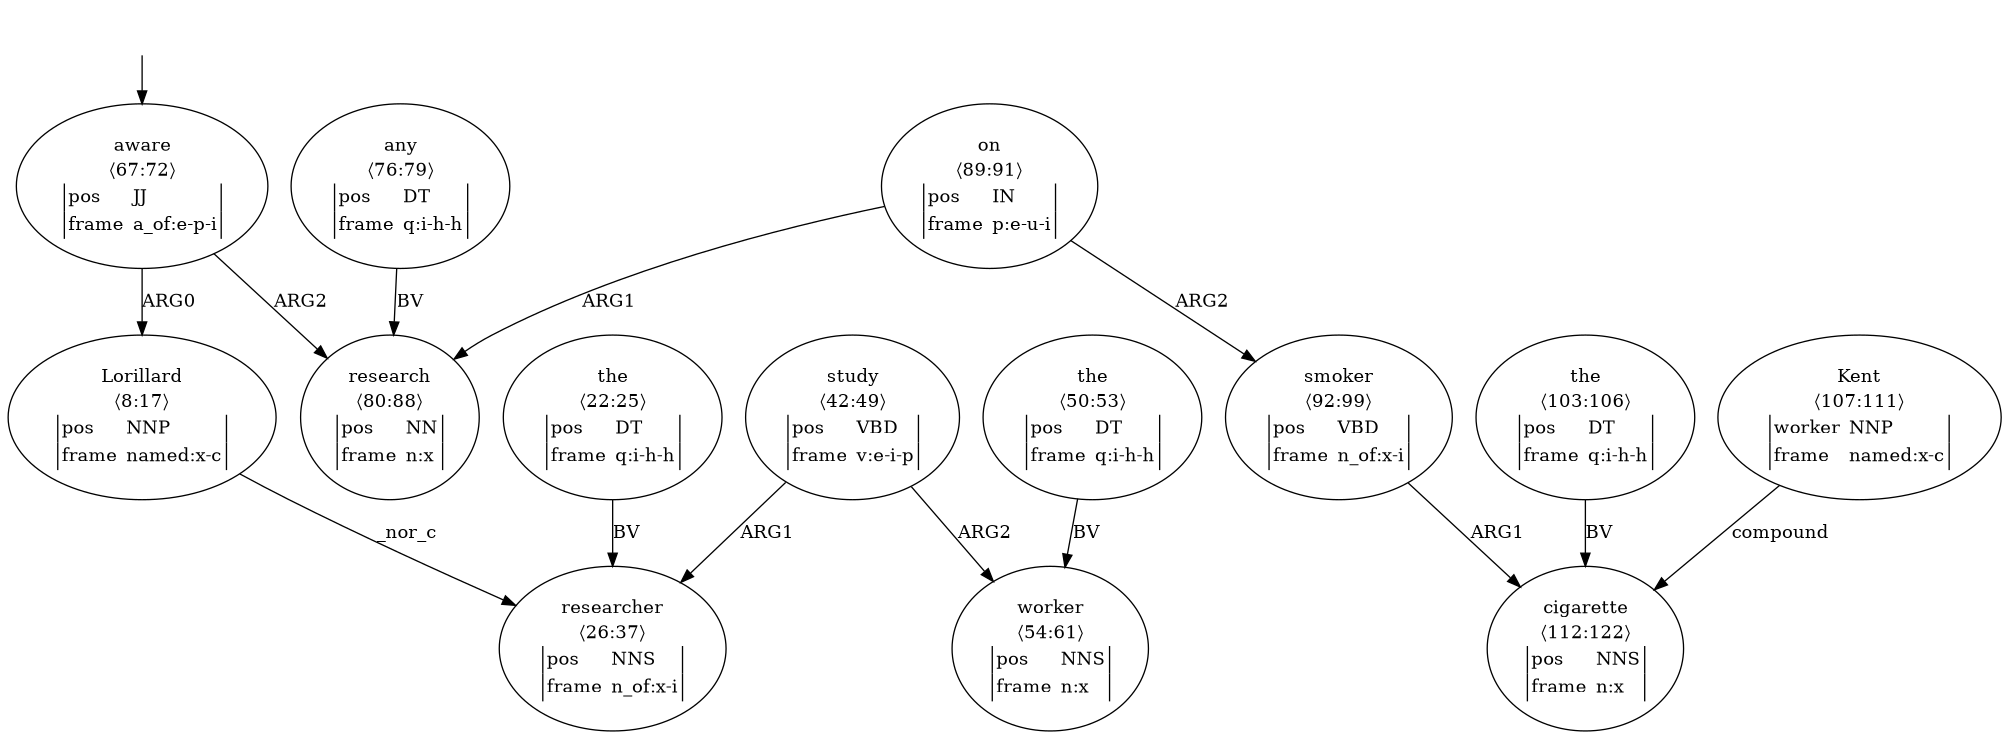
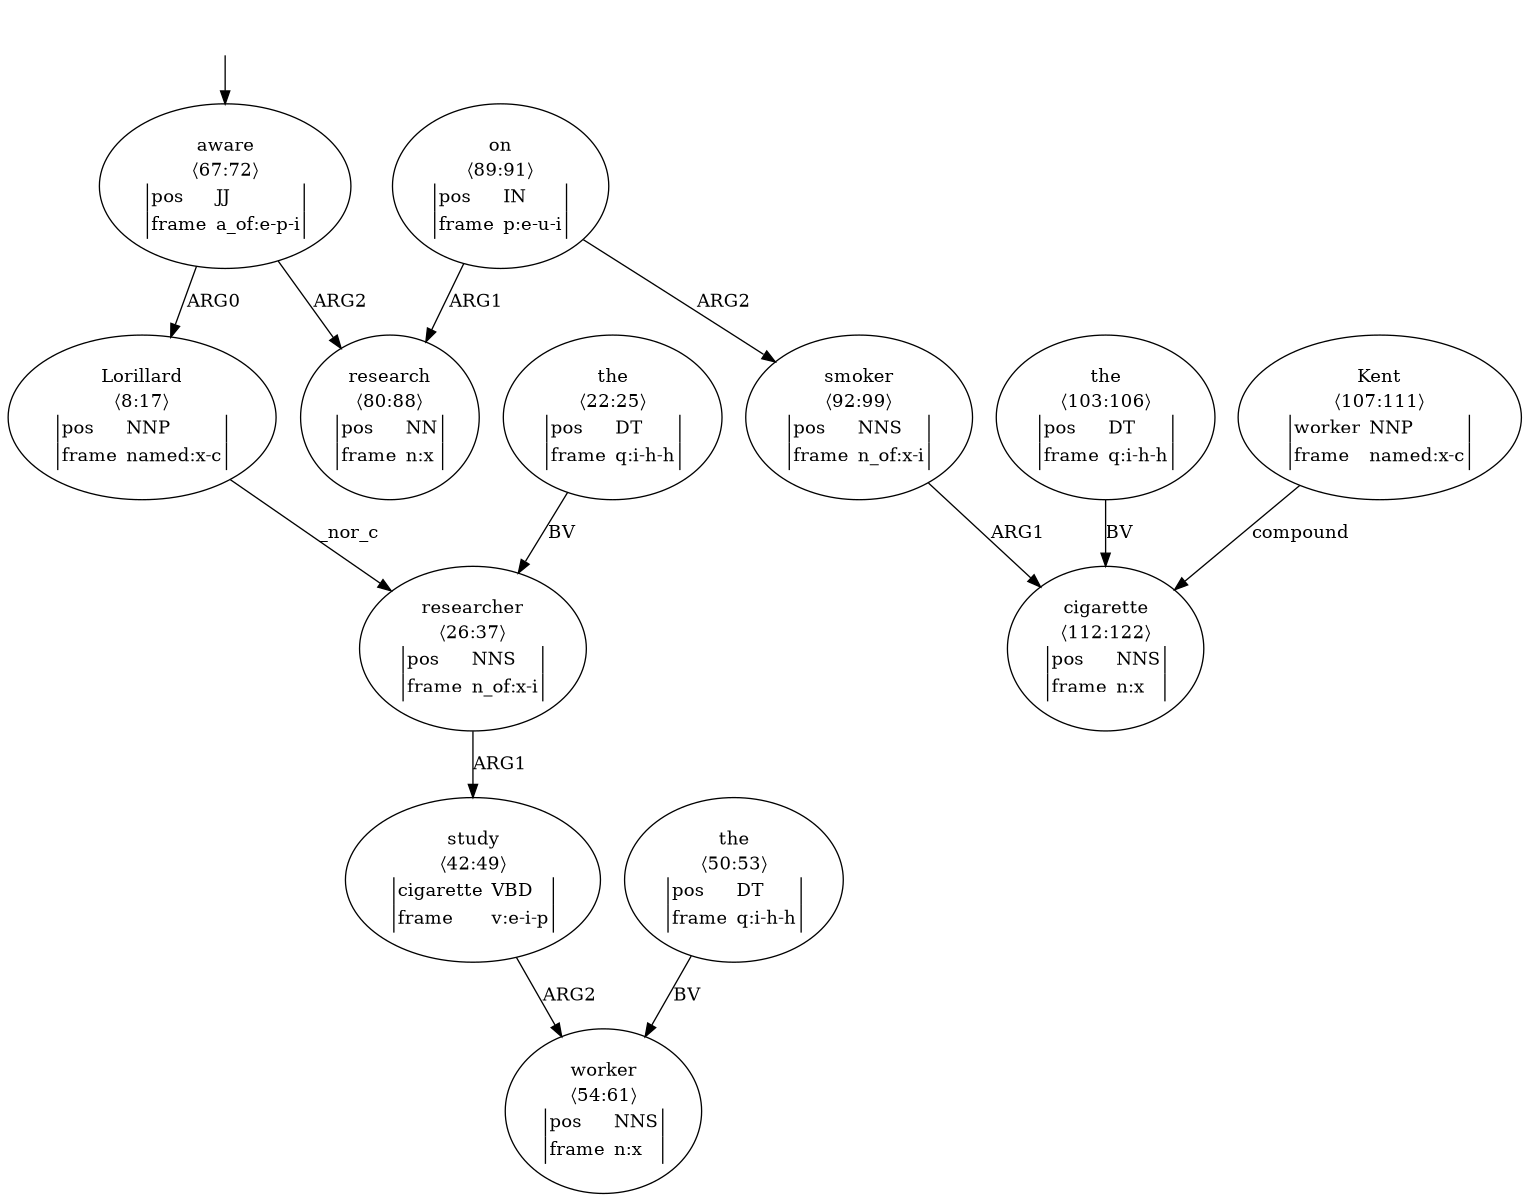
(400, 186) -> none
(808, 428) -> (441, 890)
(1359, 428) -> (880, 428)
(738, 528) -> (473, 758)
